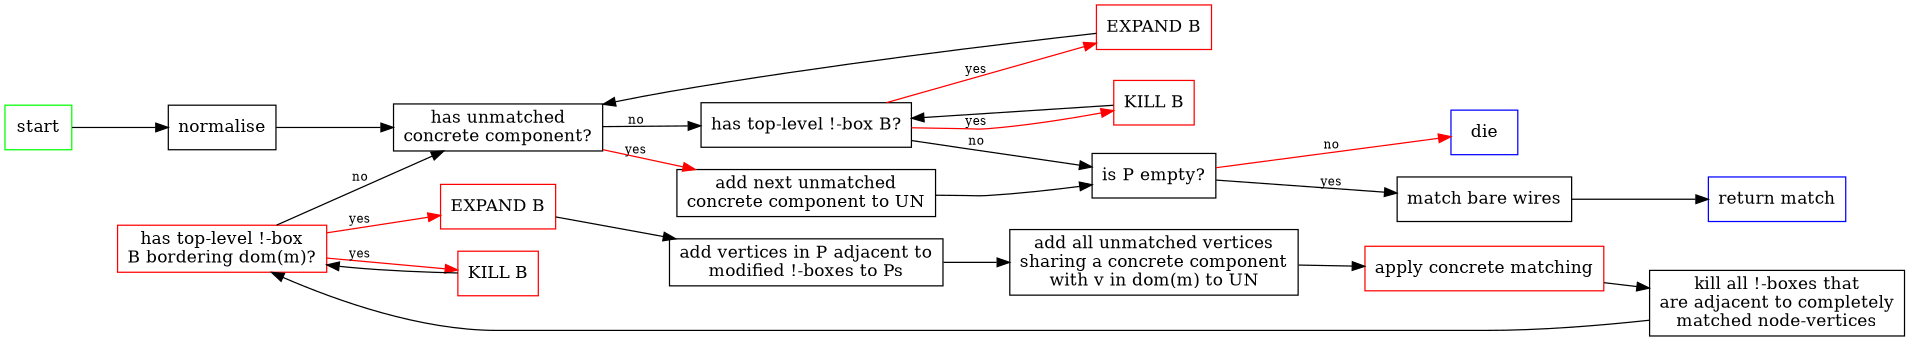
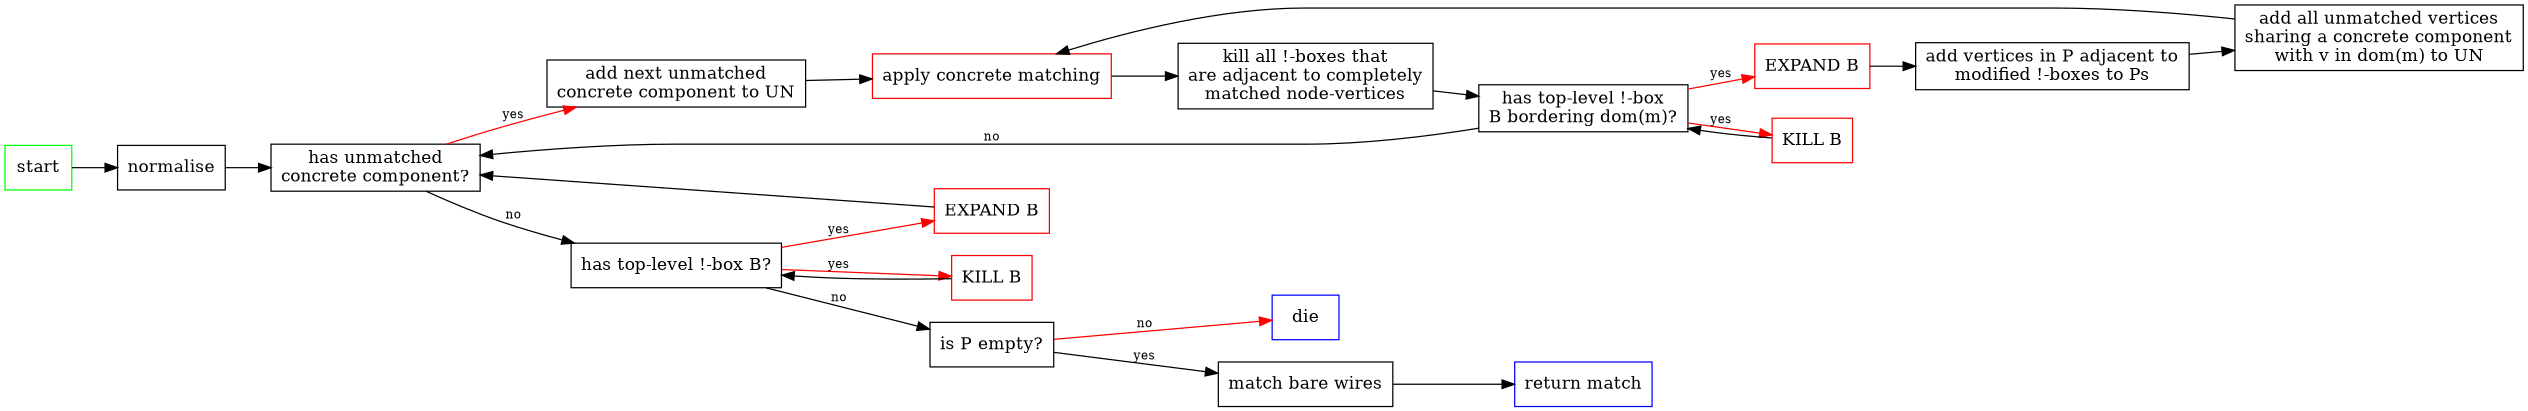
(1008, 194) -> (833, 80)
(222, 249) -> (1583, 108)
